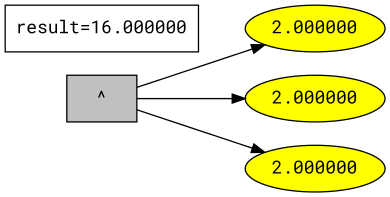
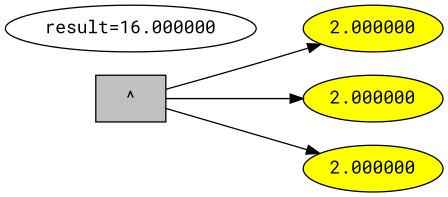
(102, 29) -> (131, 29)
